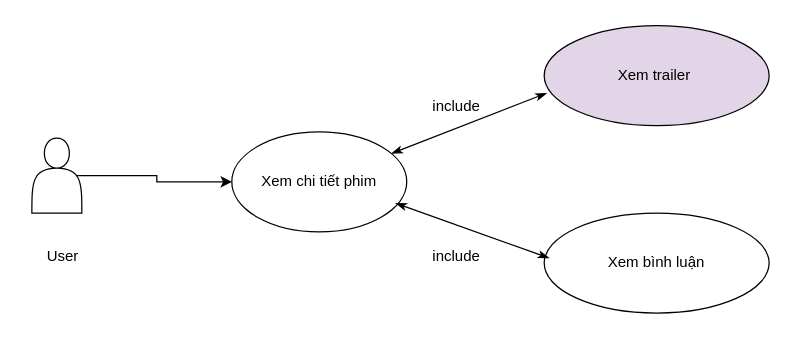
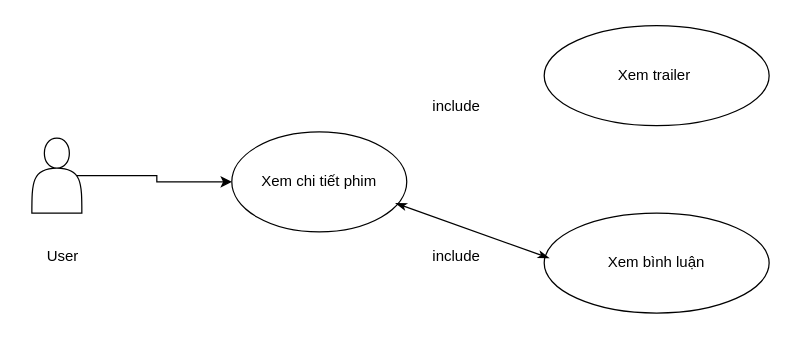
(657, 76) -> (657, 76)
(469, 123) -> none
